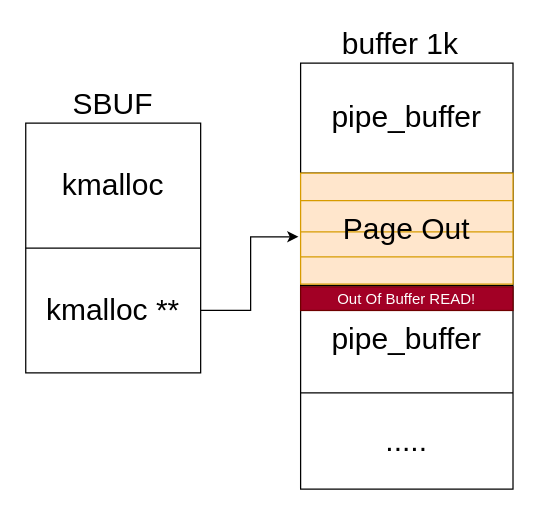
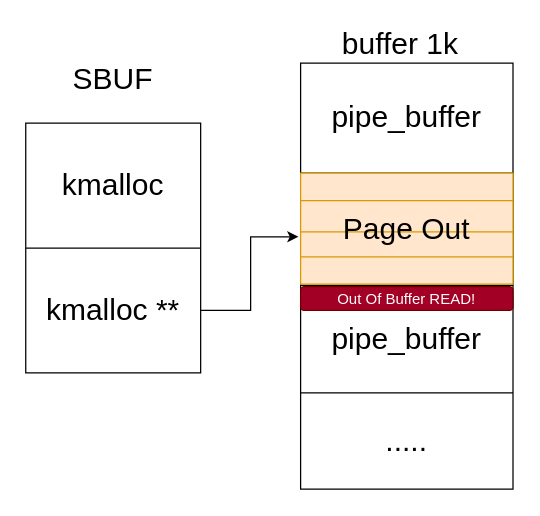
(113, 104) -> (113, 79)
(407, 299) -> (407, 299)
